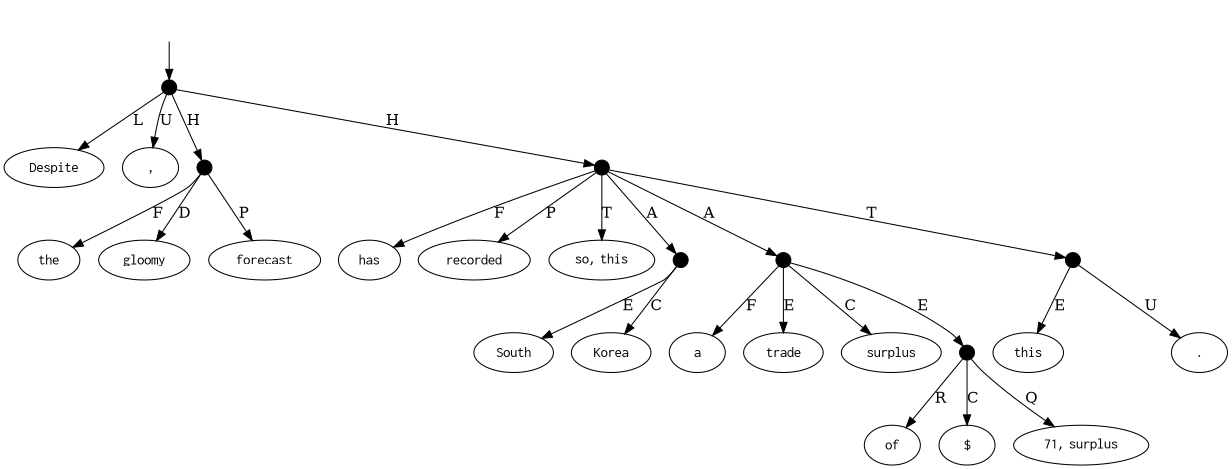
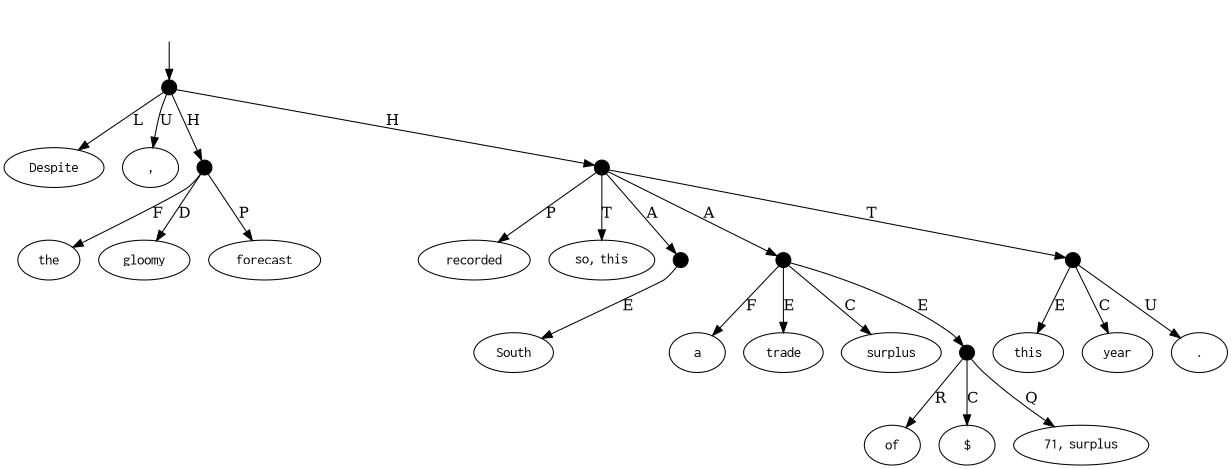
(369, 260) -> none
(611, 353) -> none
none -> (1117, 353)
